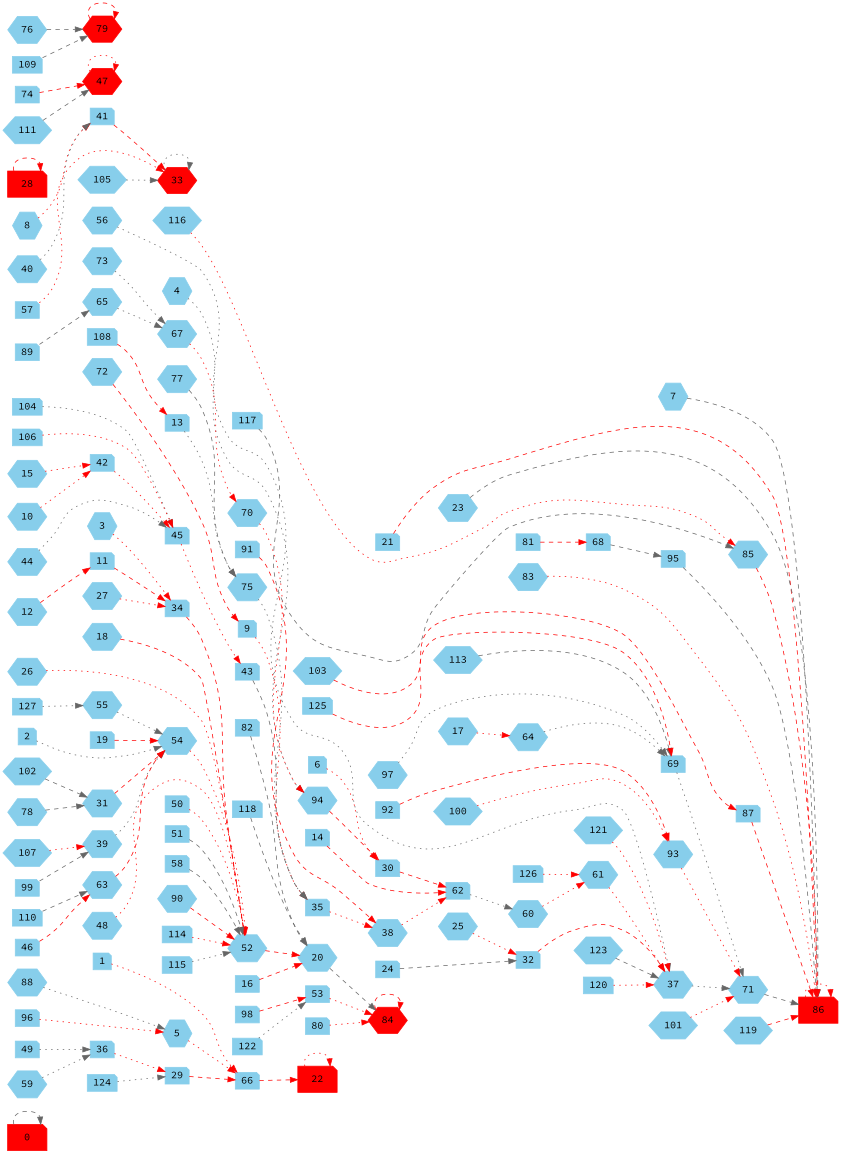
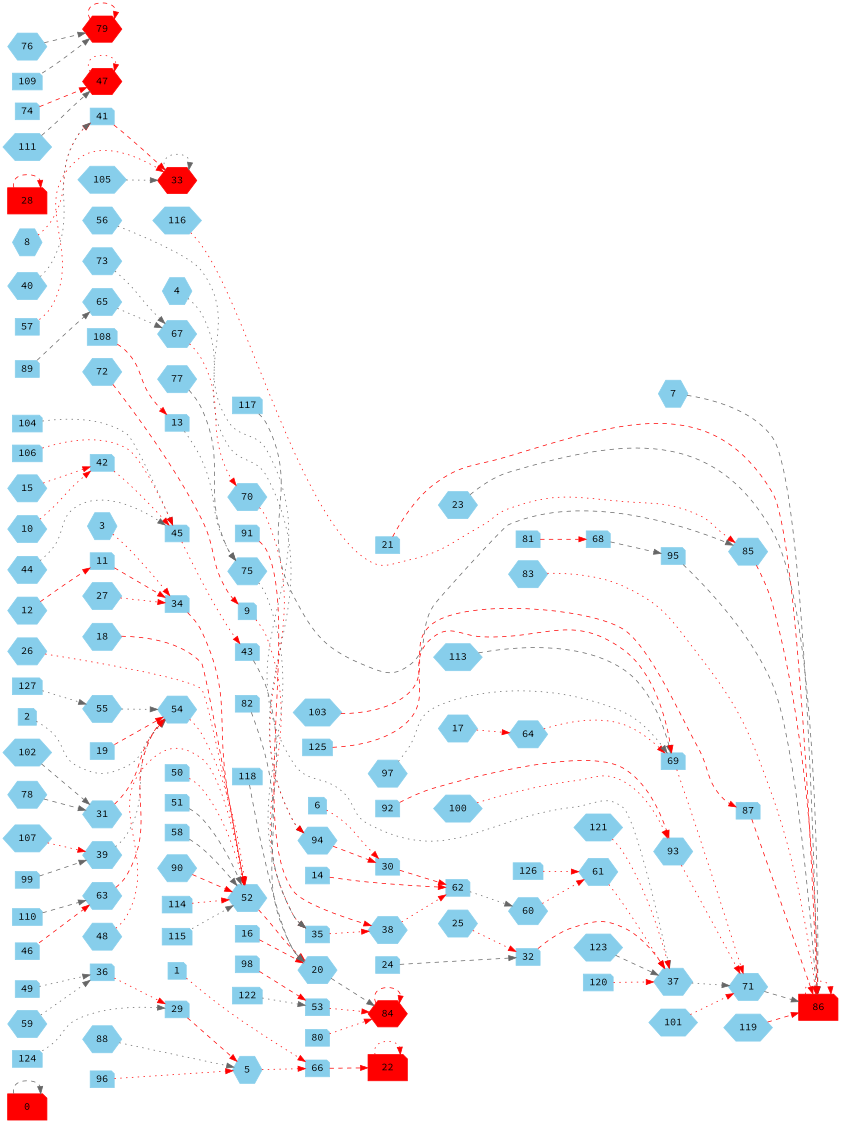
(605, 724) -> (605, 721)
(709, 871) -> (709, 868)
(208, 1078) -> (209, 1037)
